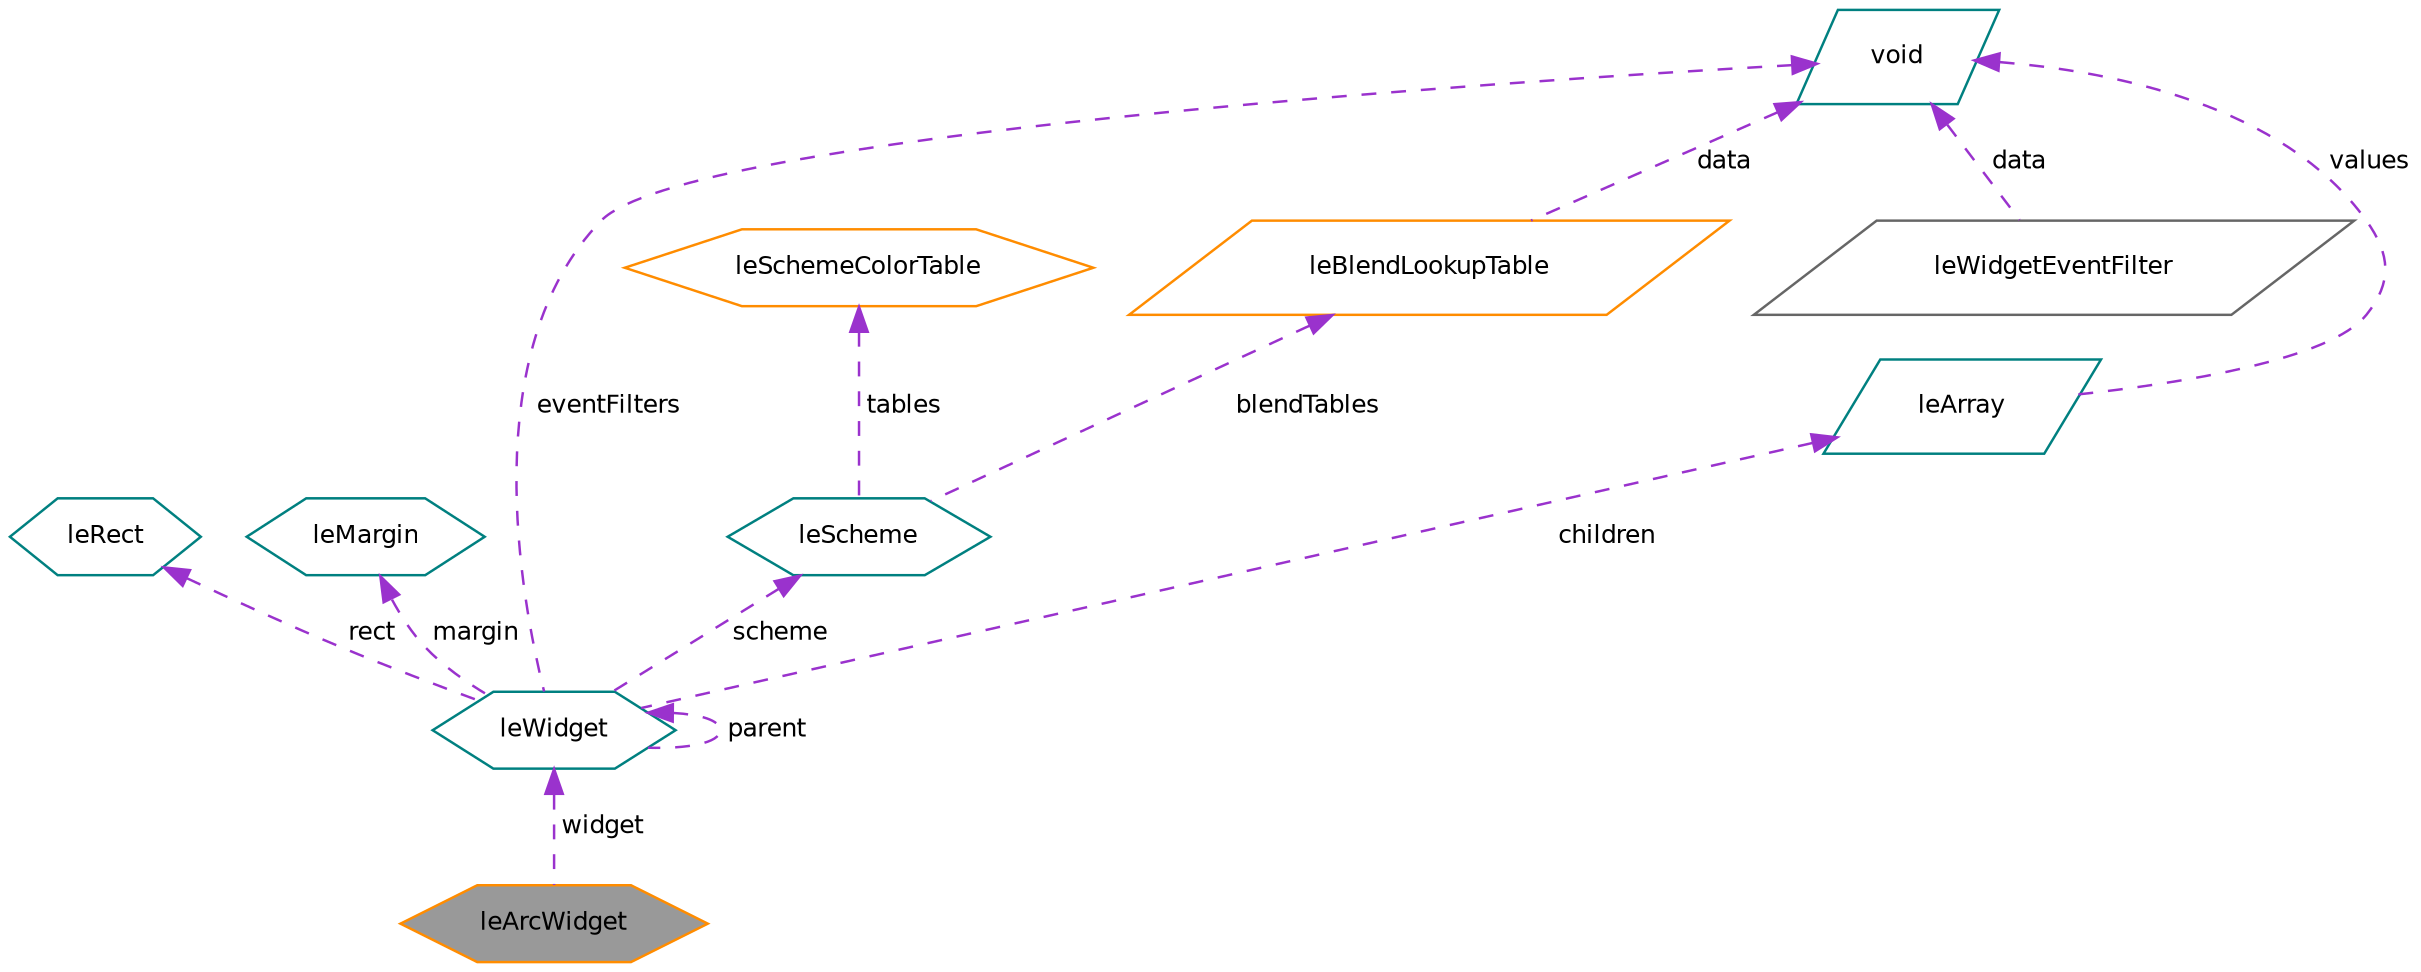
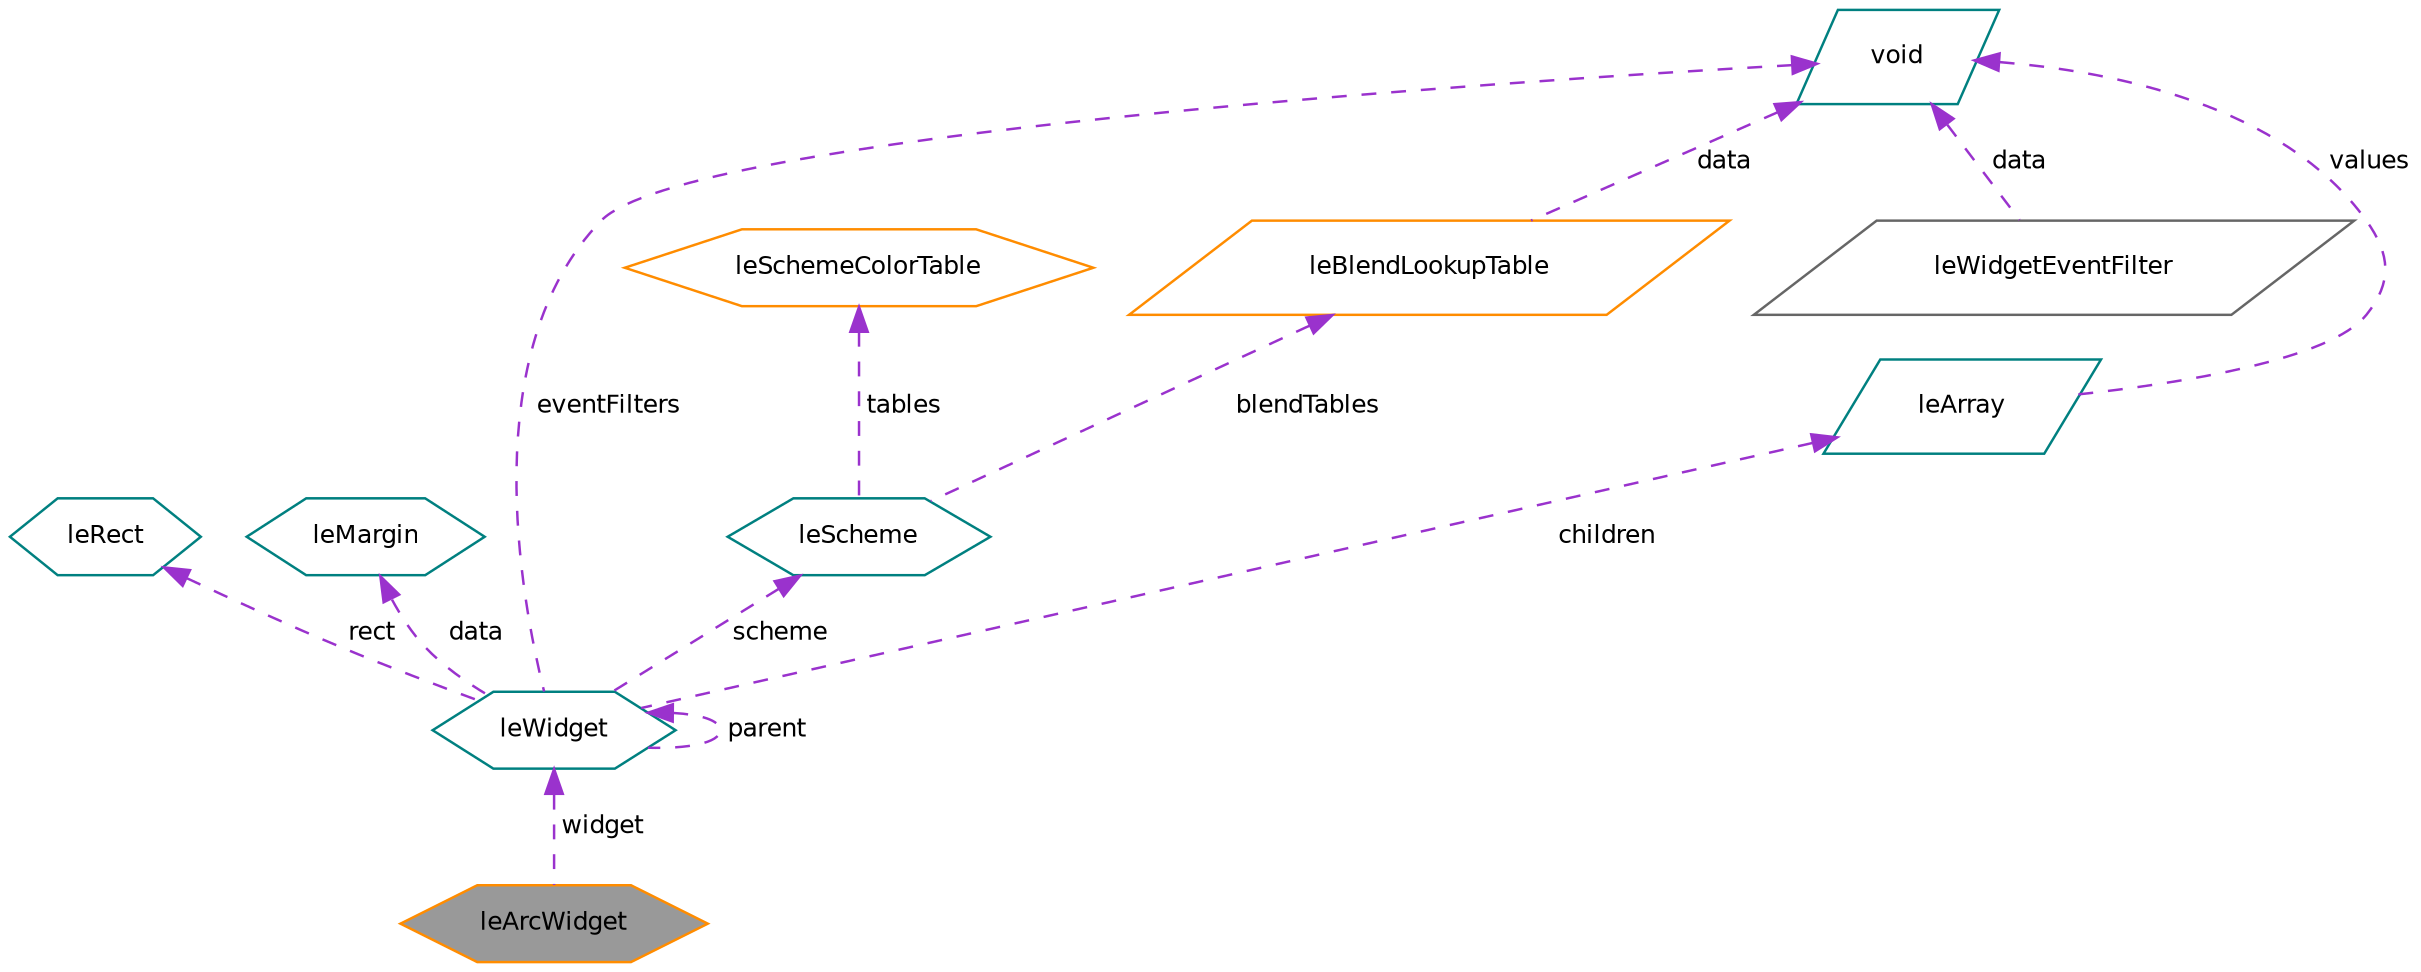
(472, 634) -> (472, 634)
